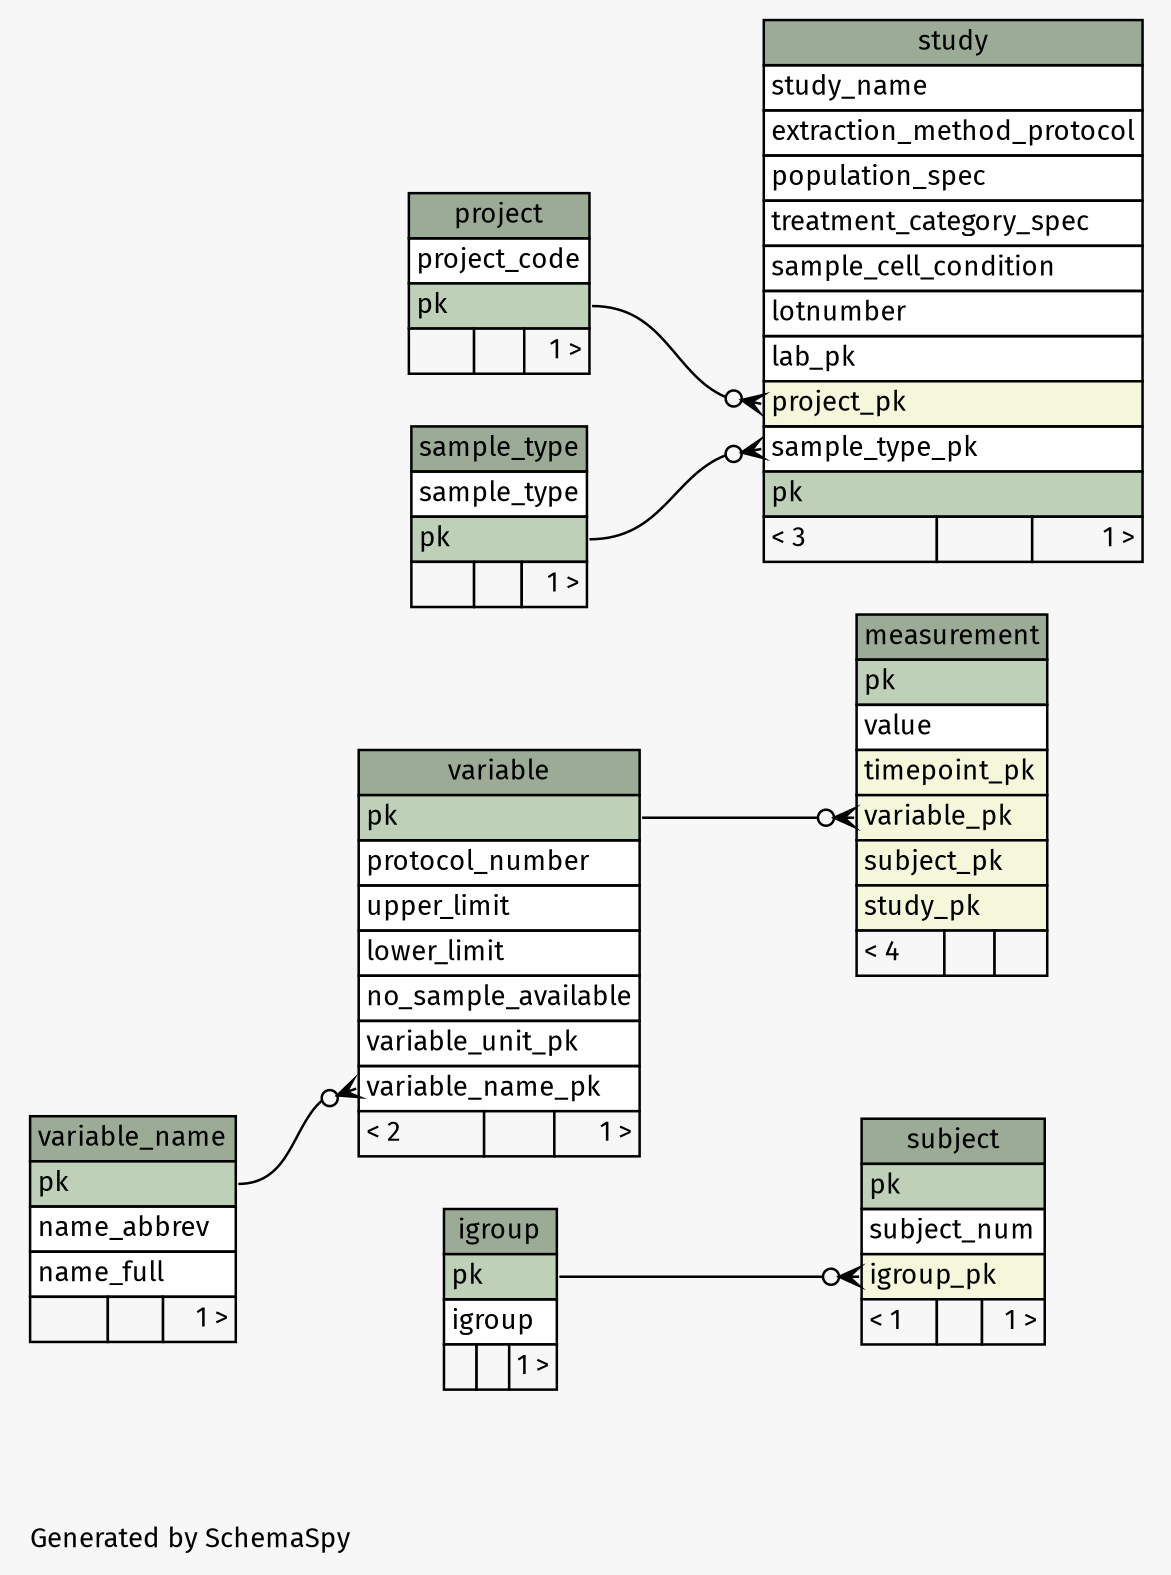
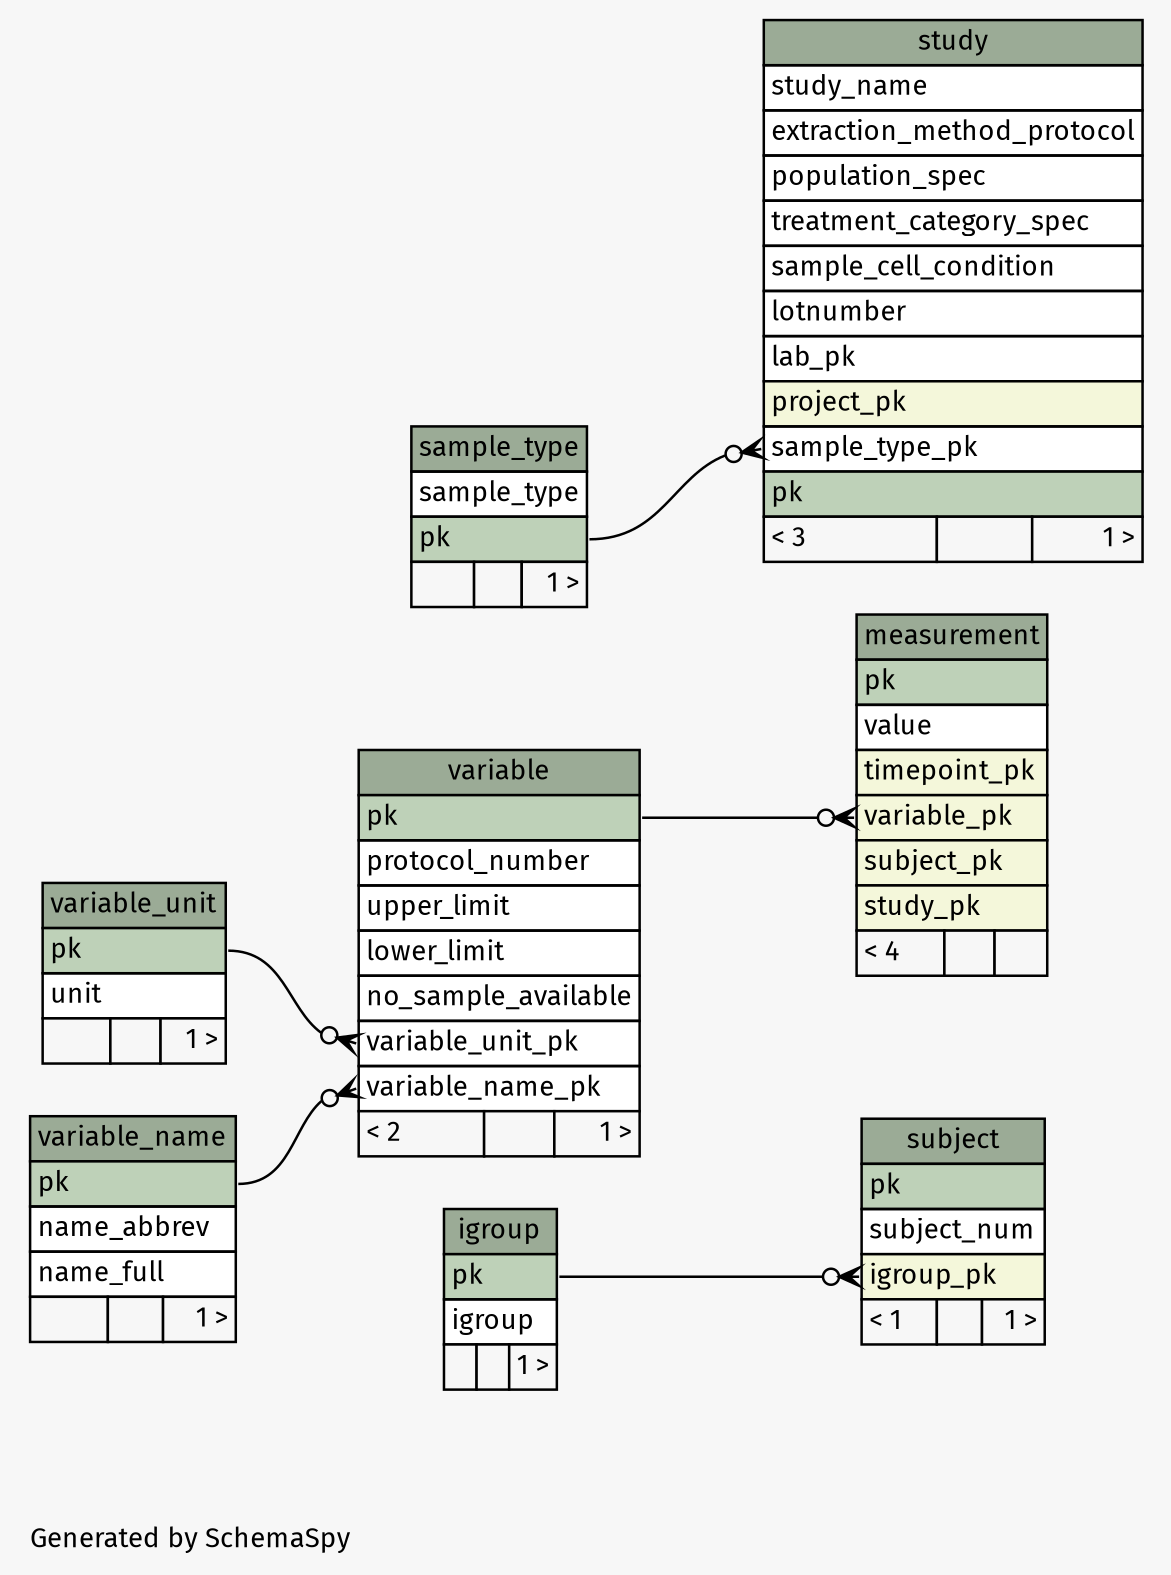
(499, 283) -> none
none -> (133, 973)
